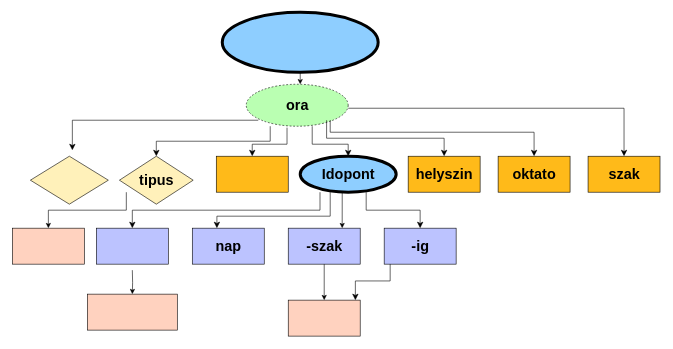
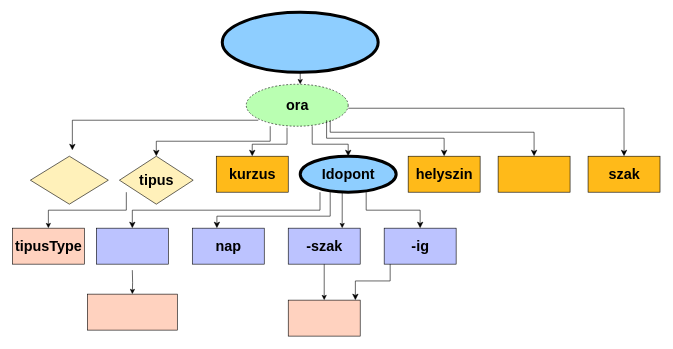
none -> (252, 174)
(534, 174) -> none
none -> (48, 246)
